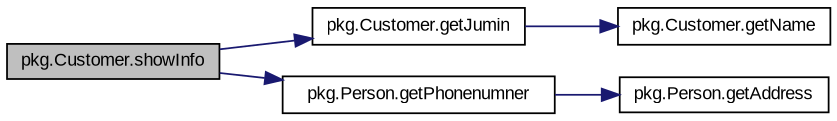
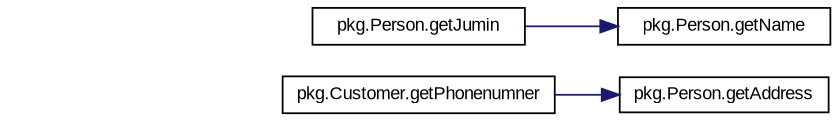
(419, 26) -> (419, 26)
(724, 26) -> (724, 26)
(113, 61) -> none
(419, 95) -> (419, 95)
